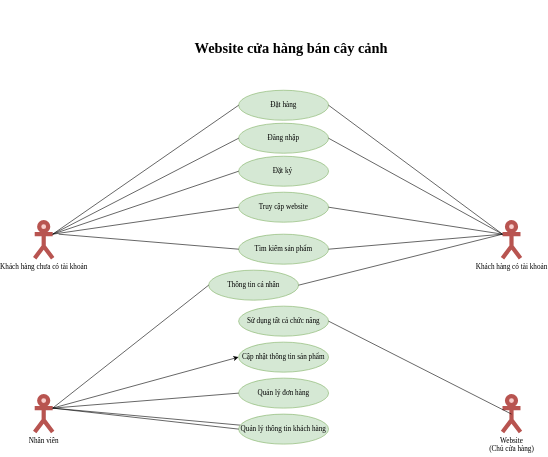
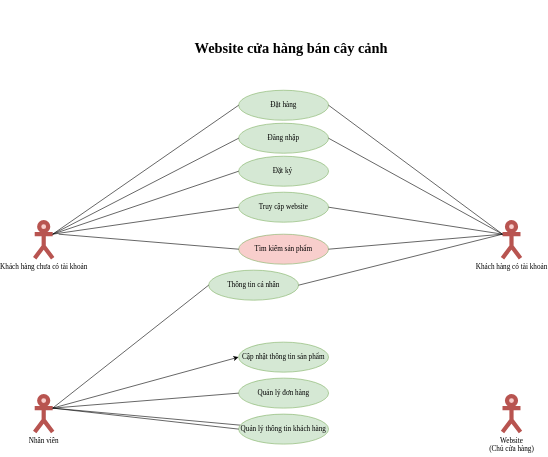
(284, 249) -> (284, 249)
(284, 321) -> none
(419, 367) -> none
